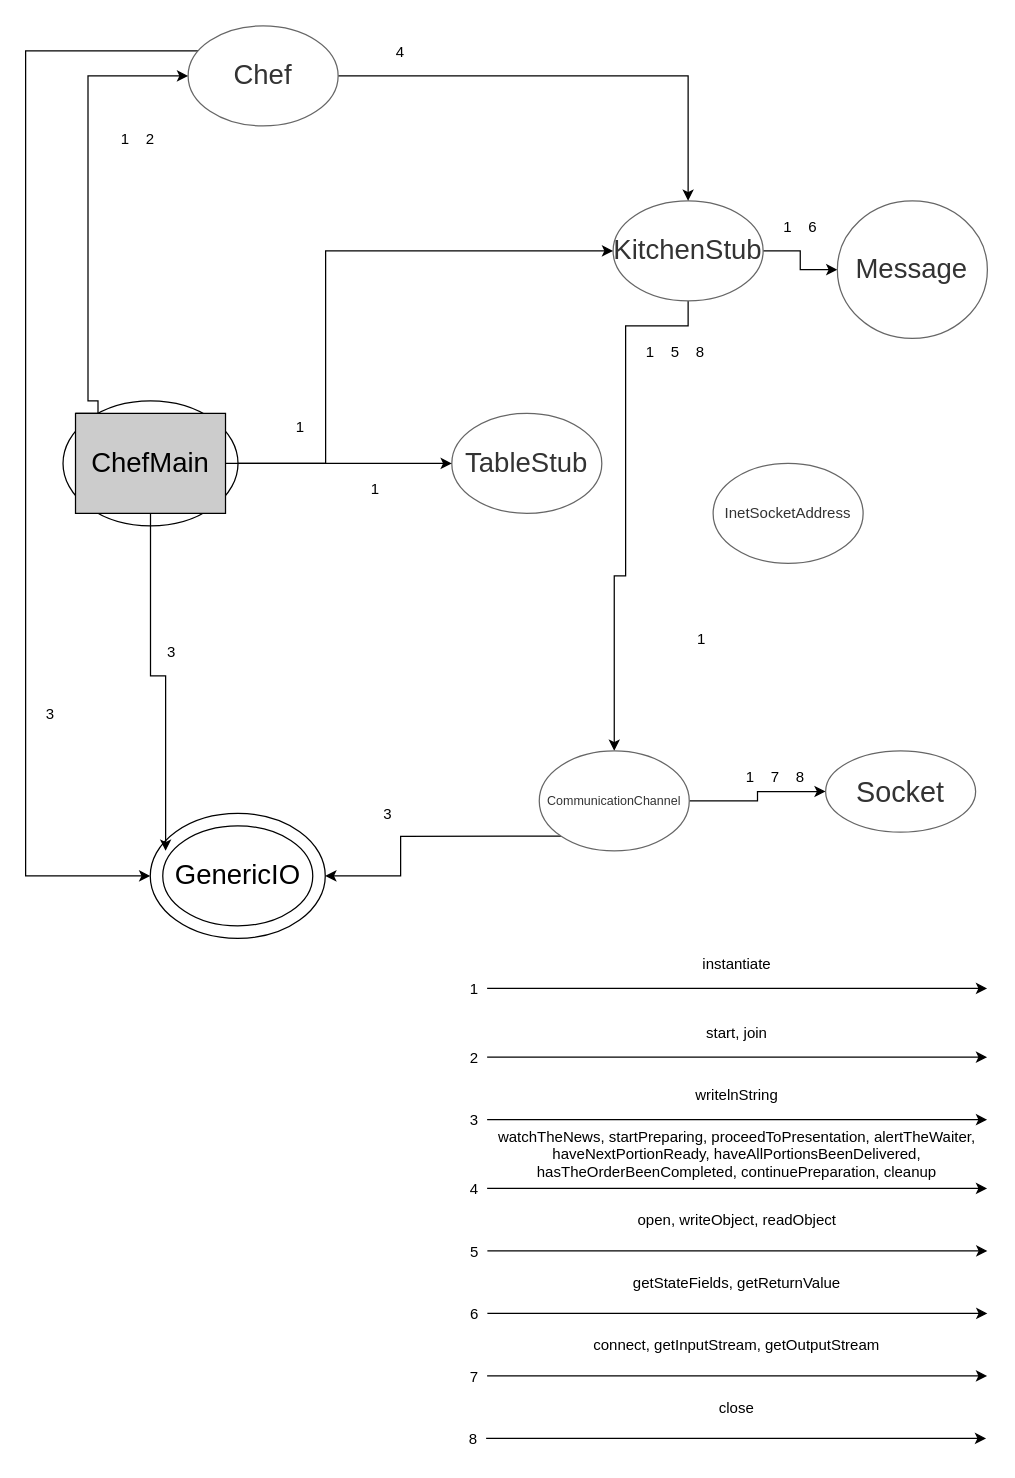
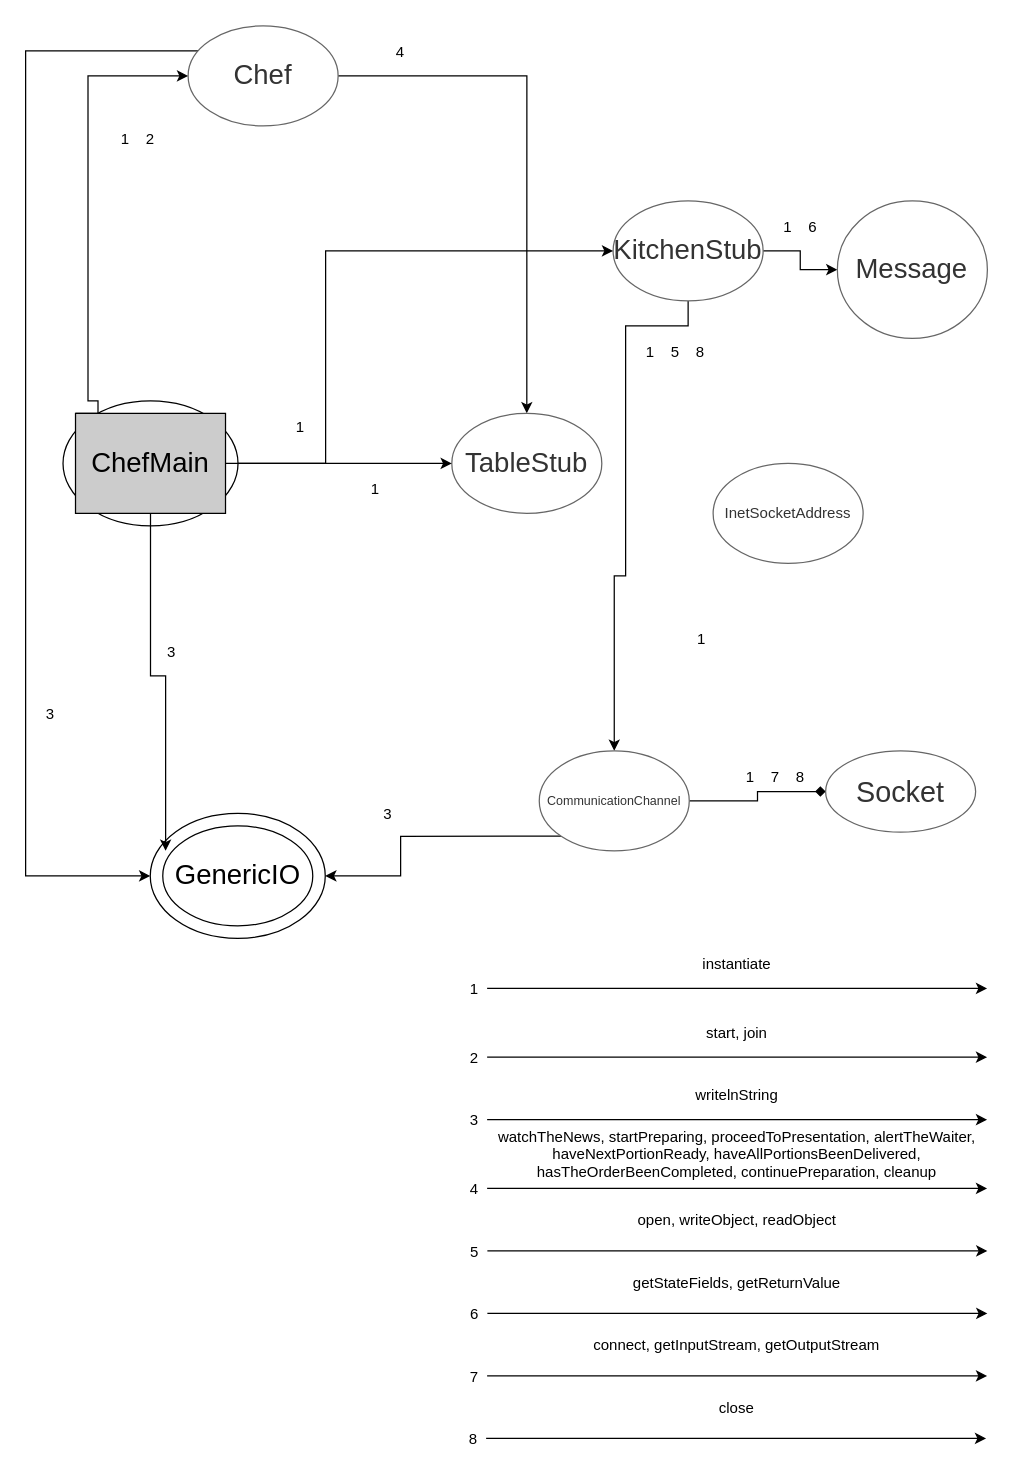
(664, 76) -> (527, 239)
(816, 791) -> (815, 791)
